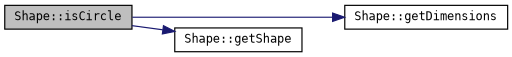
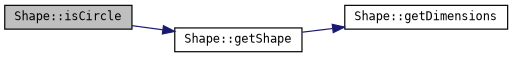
(232, 17) -> (317, 30)
